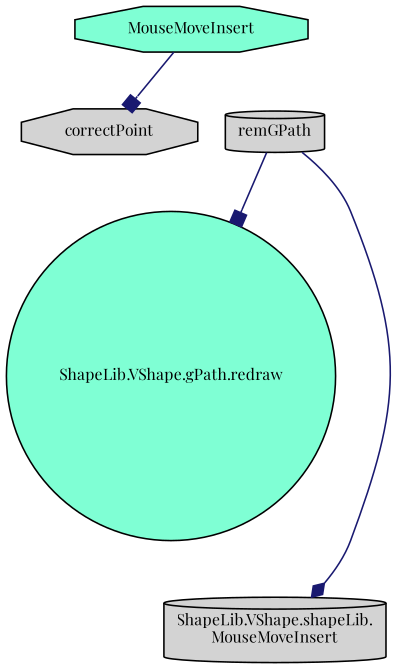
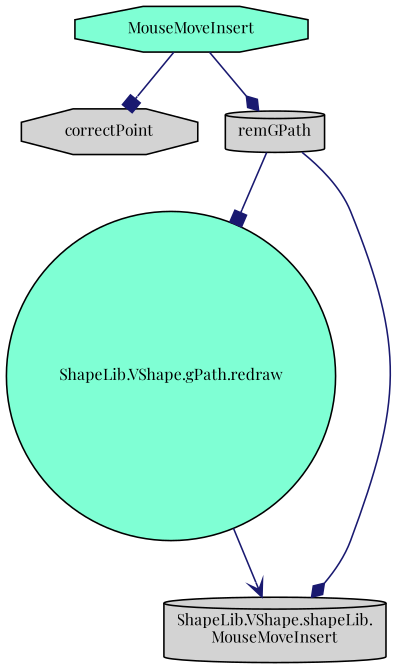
none -> (228, 74)
none -> (245, 555)
